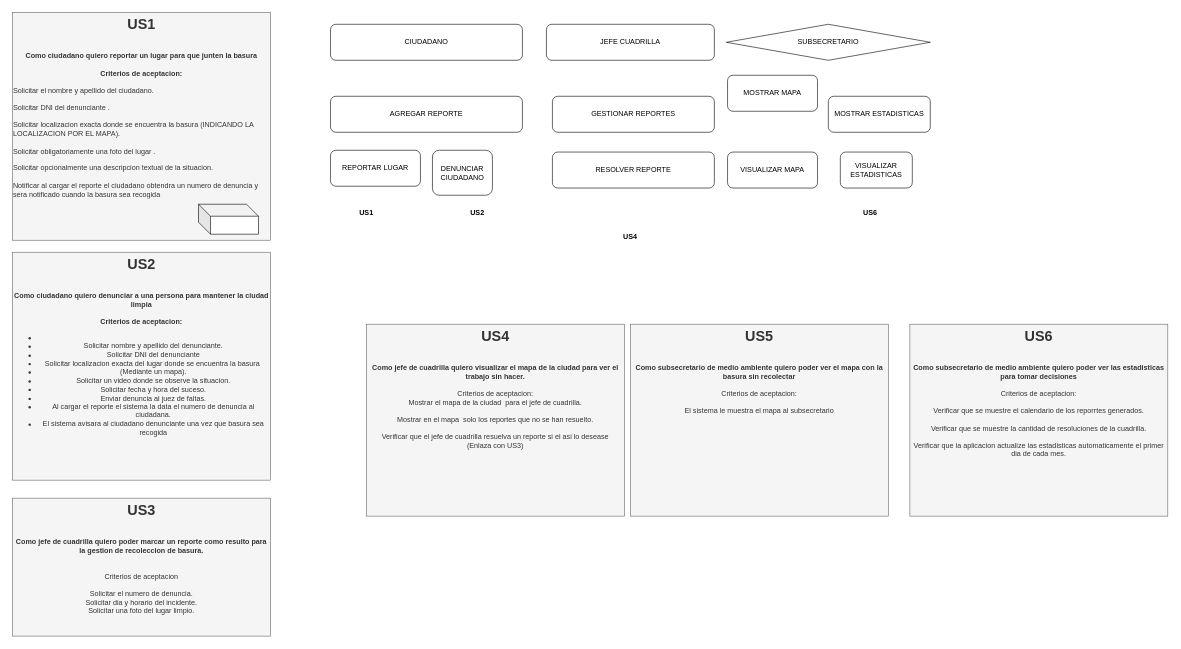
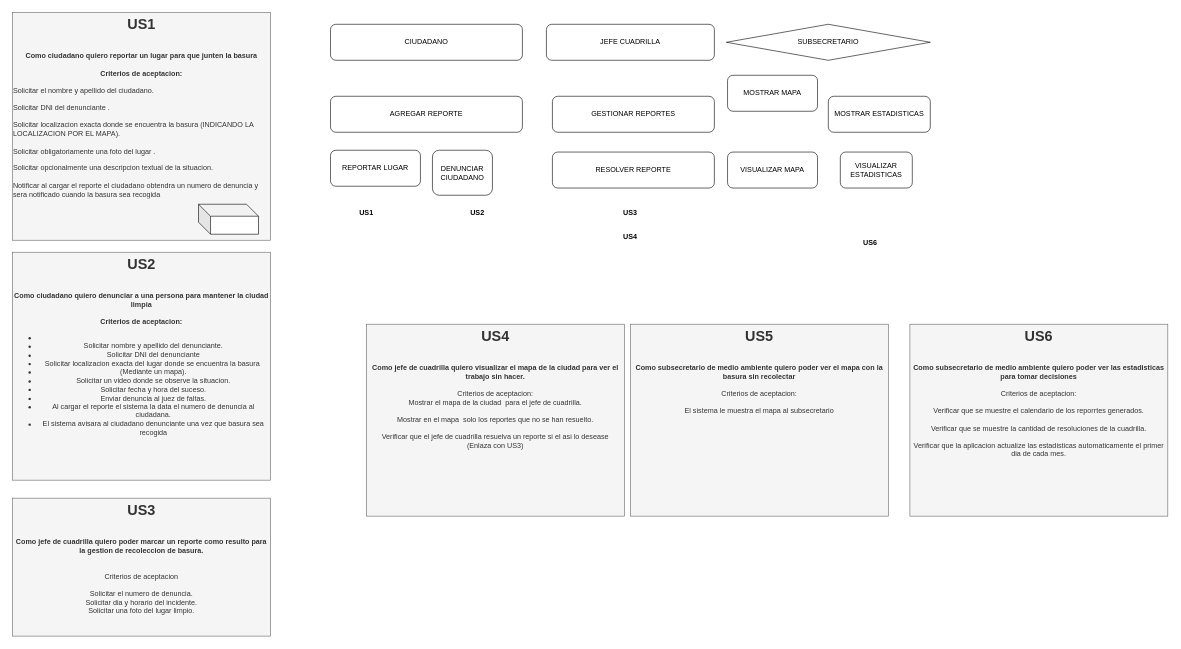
none -> (630, 213)
(870, 213) -> (870, 243)
